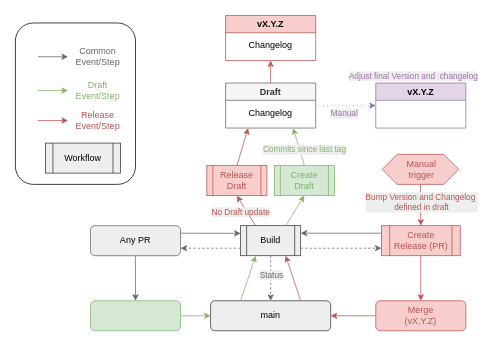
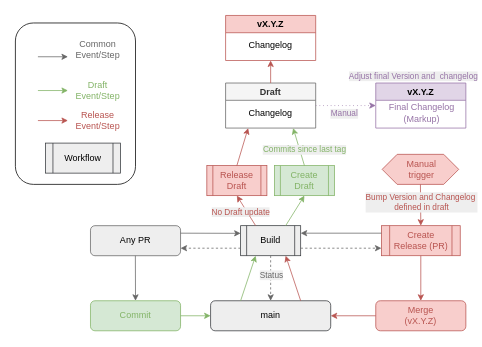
(98, 57) -> (98, 49)
none -> (421, 113)
none -> (135, 315)
